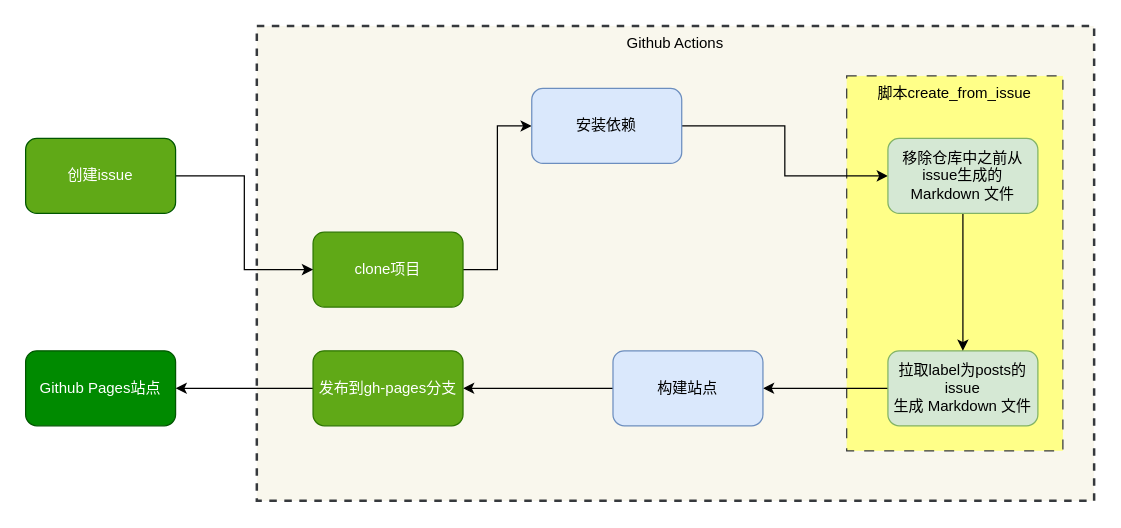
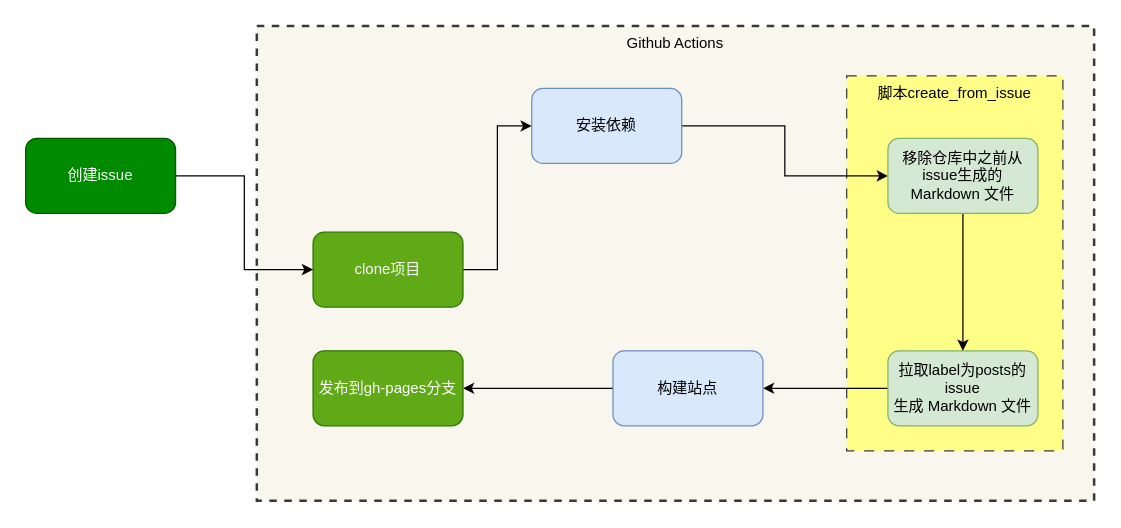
(101, 176) -> (101, 176)
(101, 388) -> none
(249, 388) -> none
